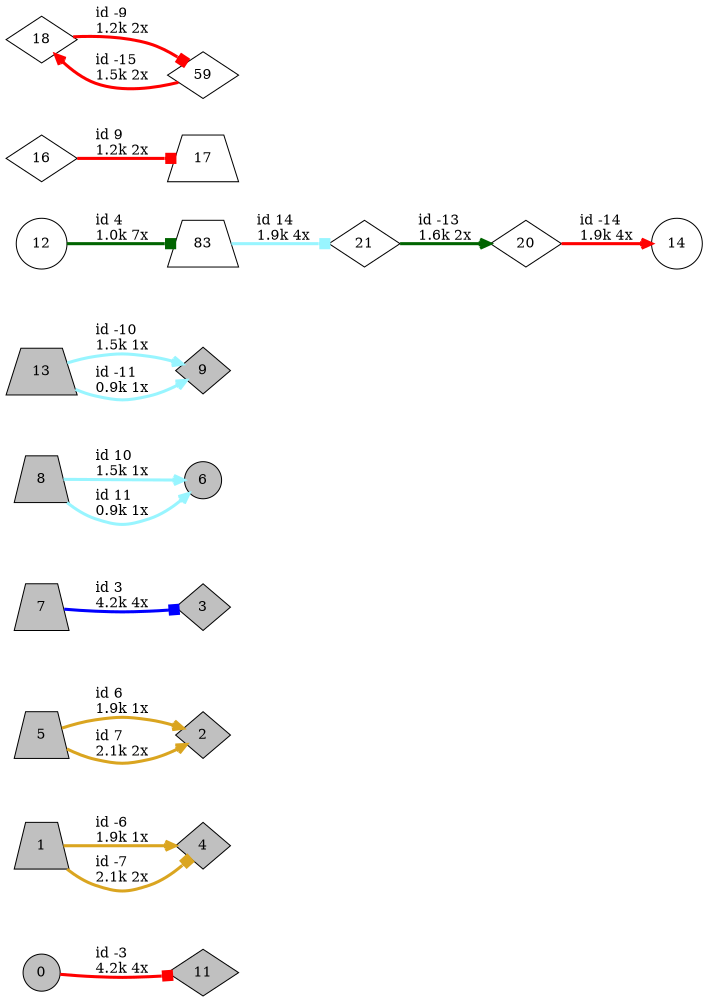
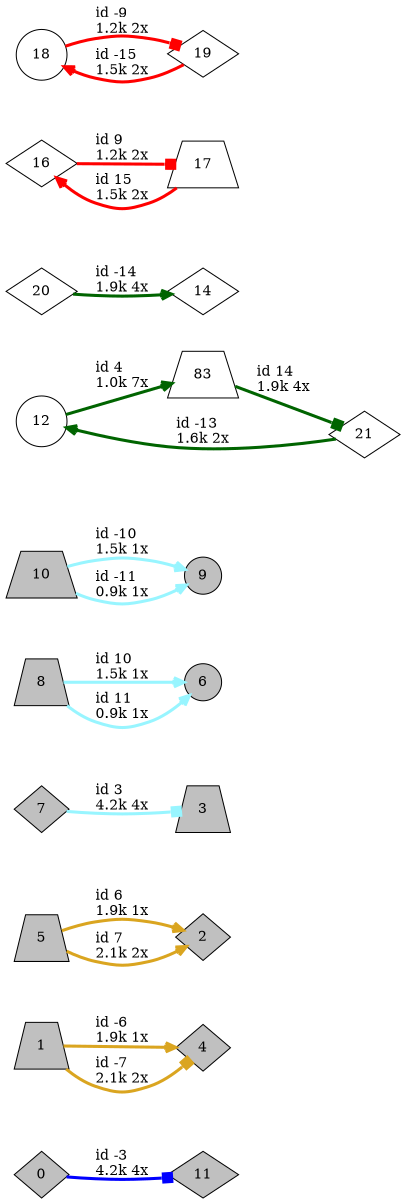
(42, 40) -> (42, 55)
(203, 75) -> (203, 54)
none -> (120, 209)
(116, 244) -> (114, 400)
(275, 244) -> (283, 404)
(440, 244) -> (206, 449)
(601, 244) -> (117, 296)
(677, 244) -> (203, 291)
(203, 371) -> (203, 576)
(42, 372) -> (42, 575)
(42, 607) -> (42, 809)
(203, 607) -> (203, 809)
(116, 612) -> (118, 814)
(42, 973) -> (42, 1175)
(111, 977) -> (114, 1179)
